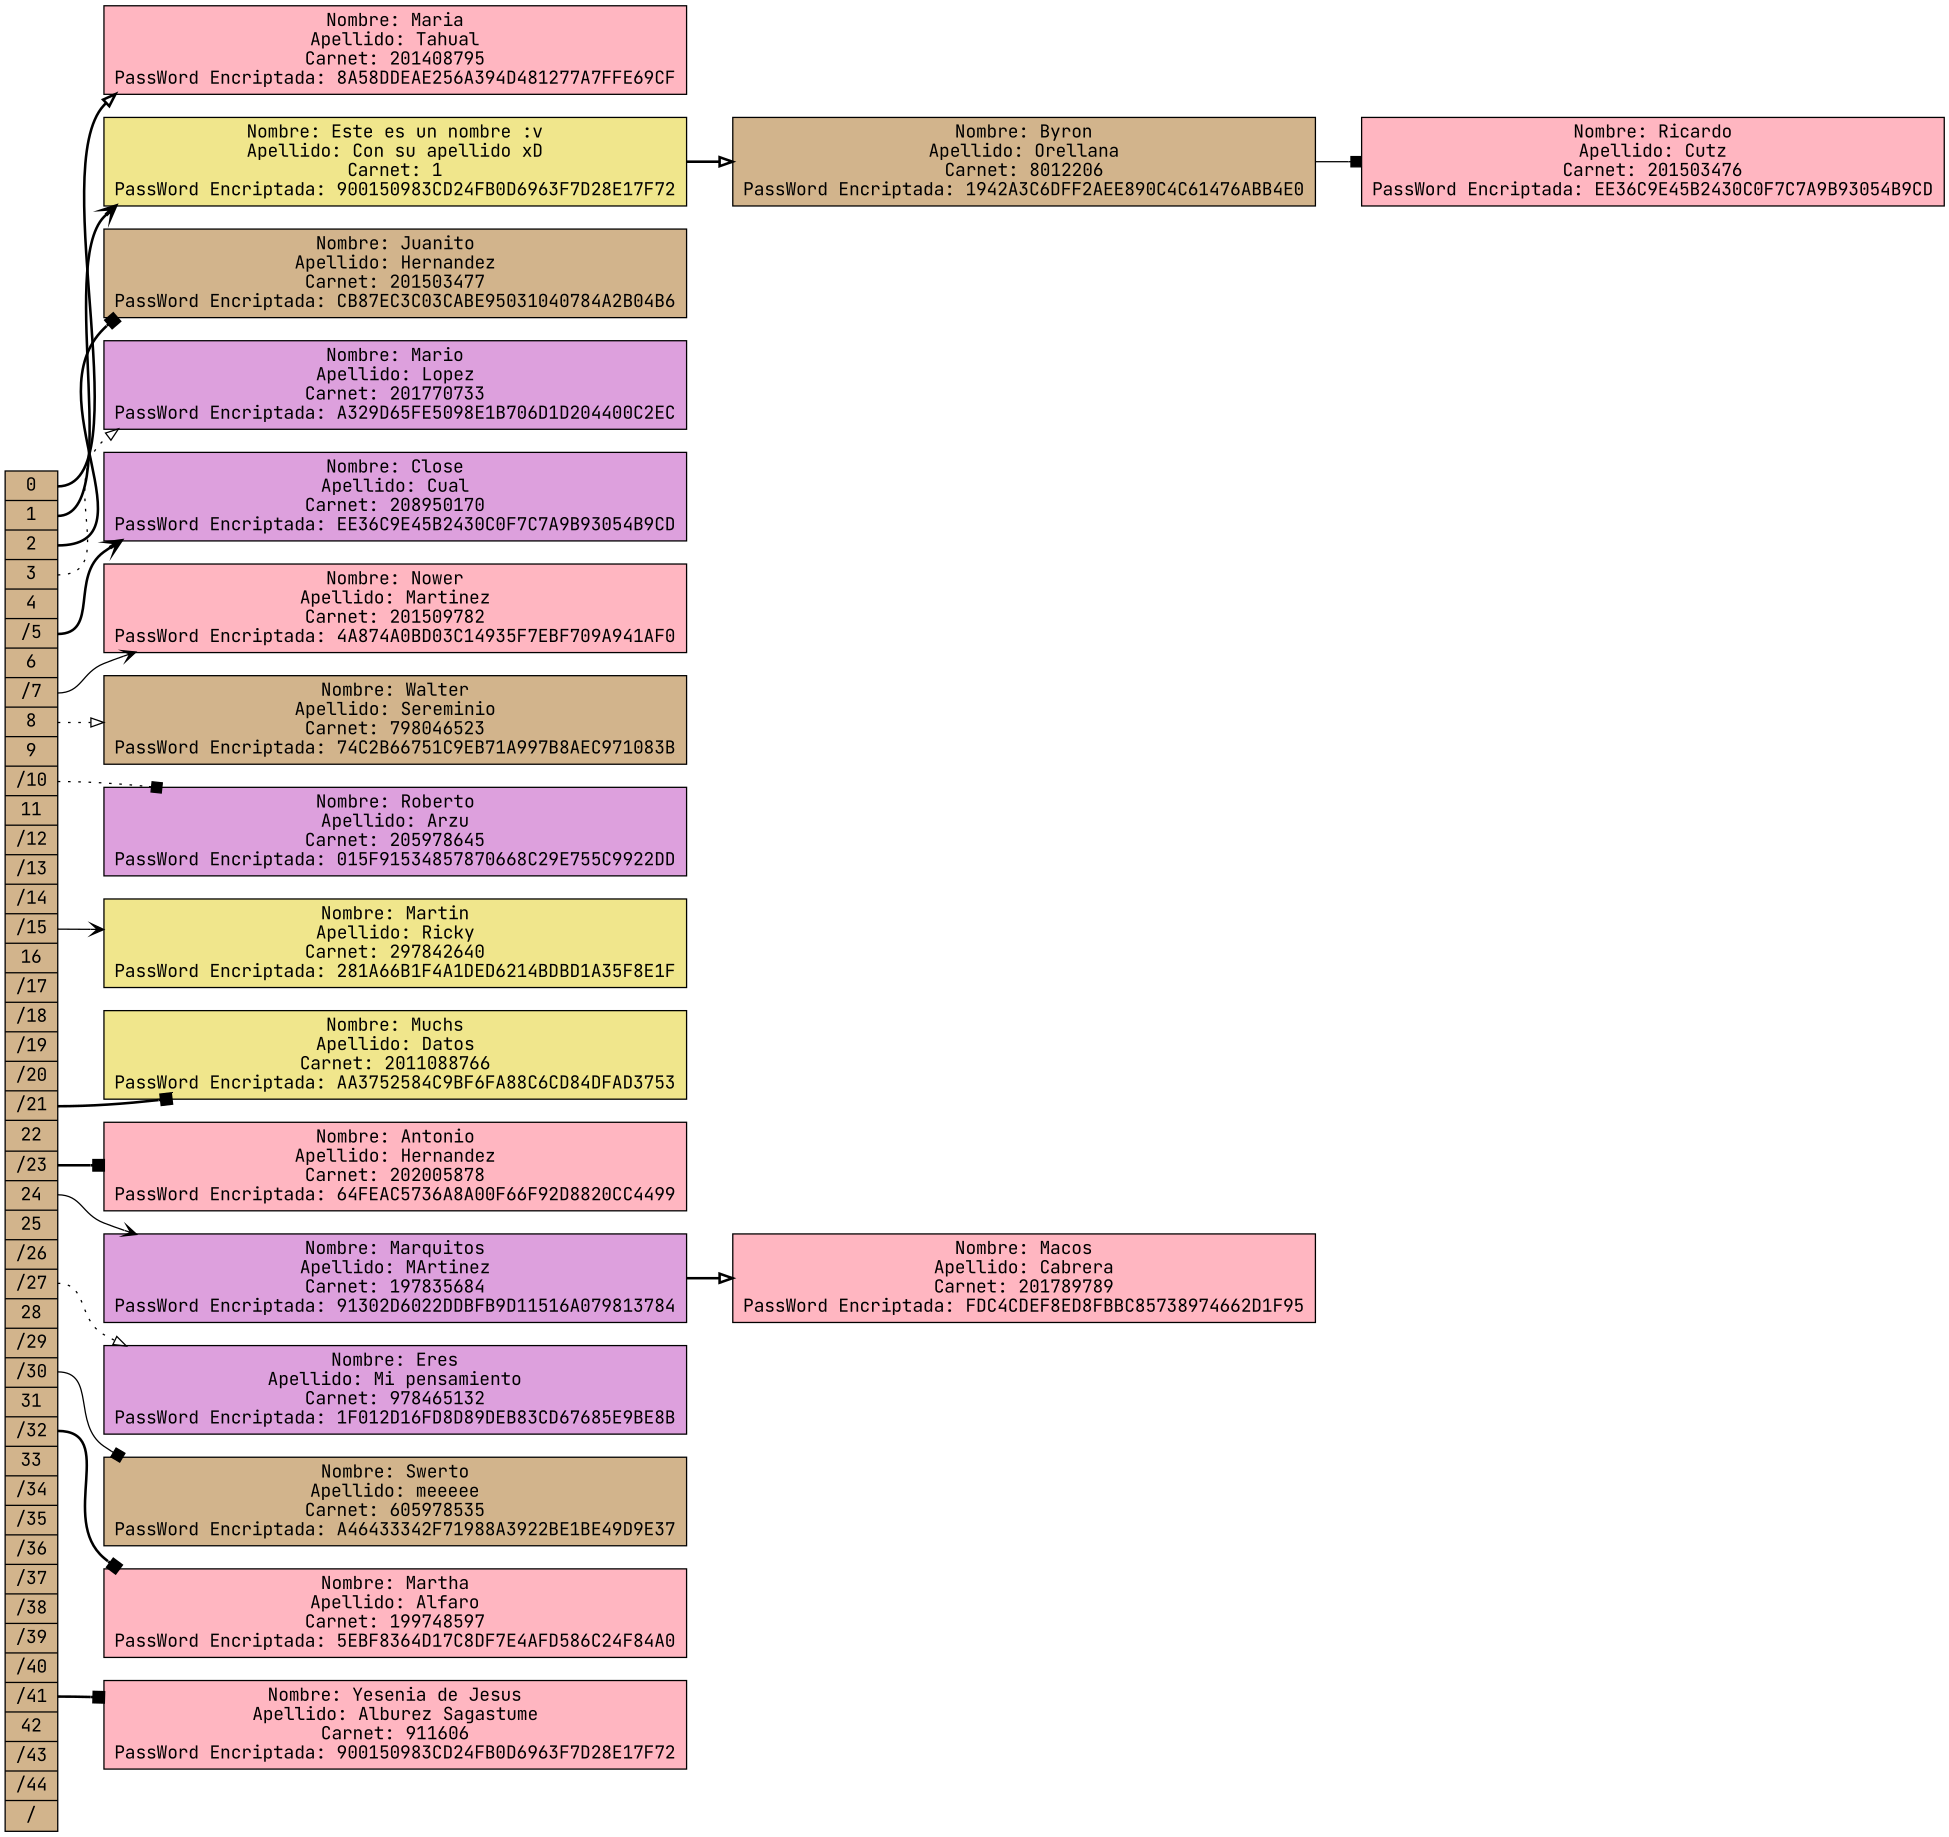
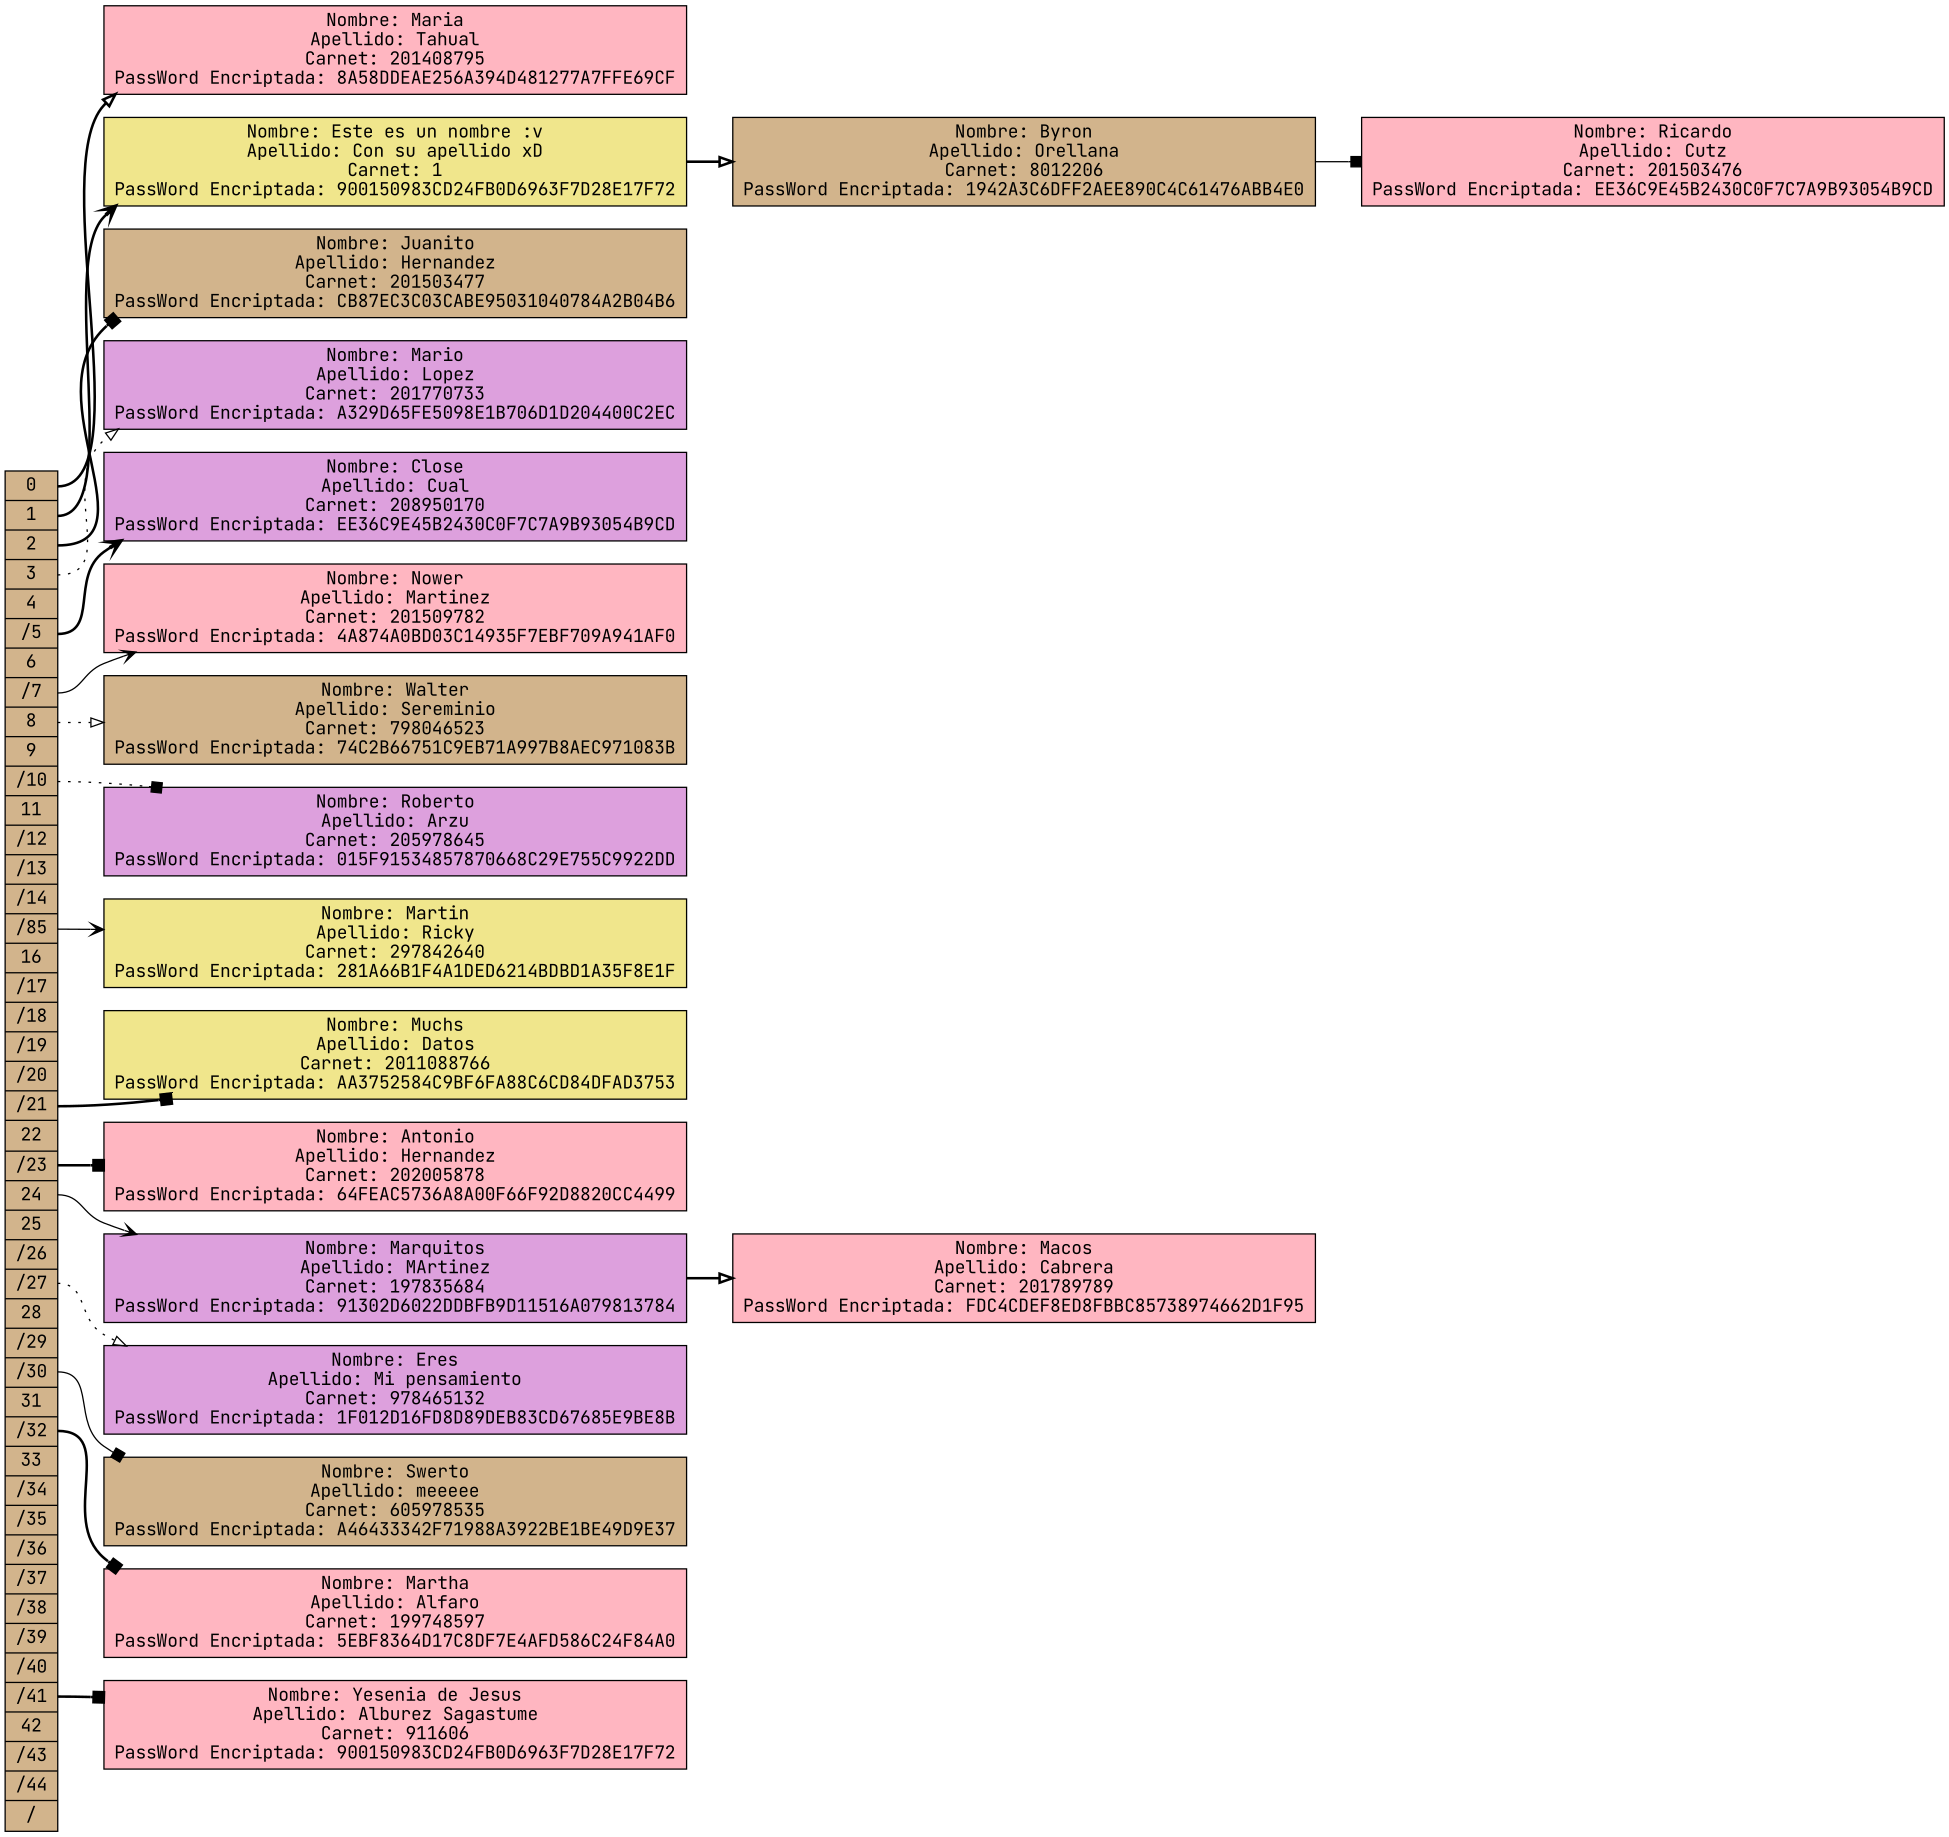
(31, 928) -> (31, 928)
